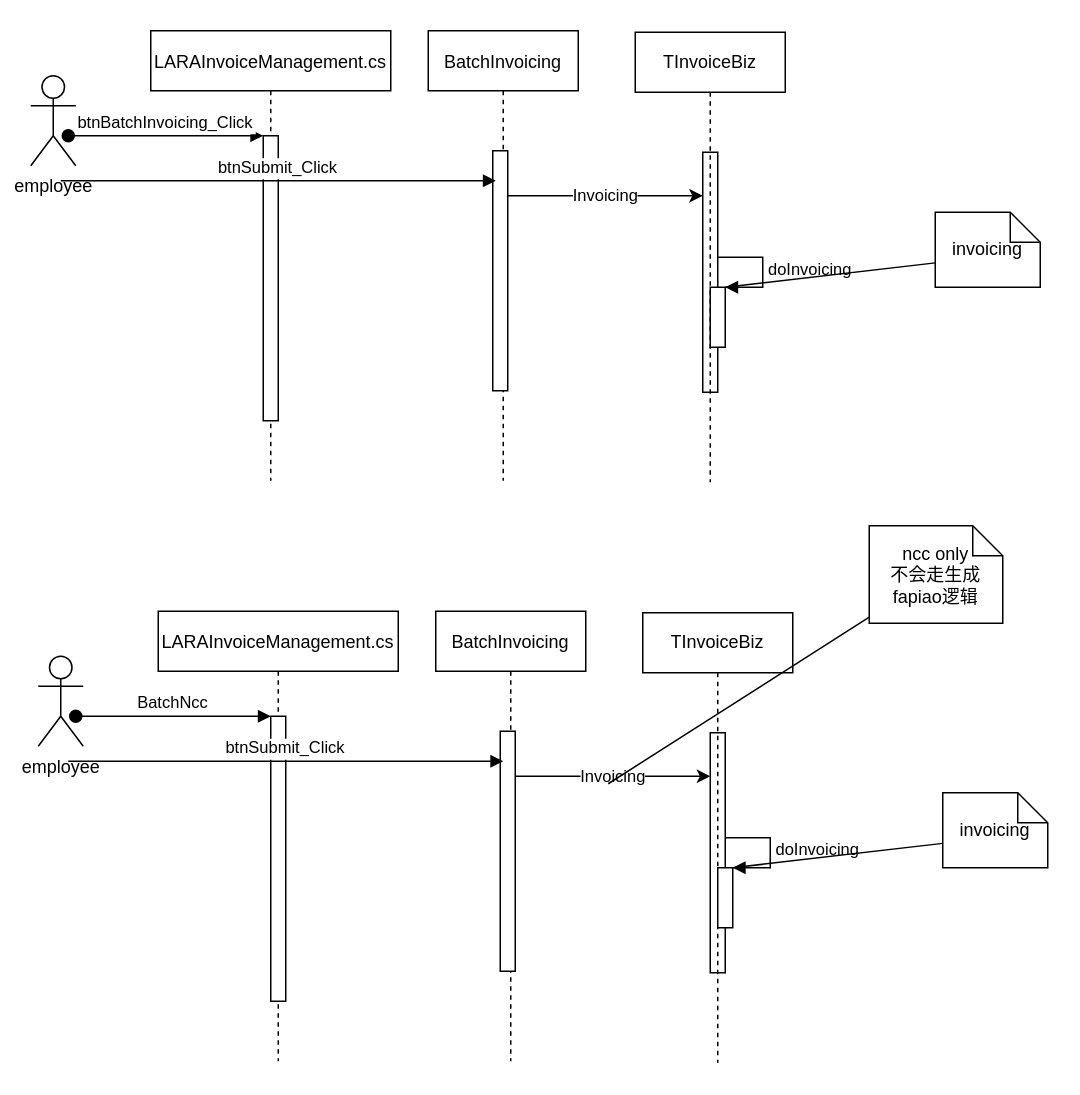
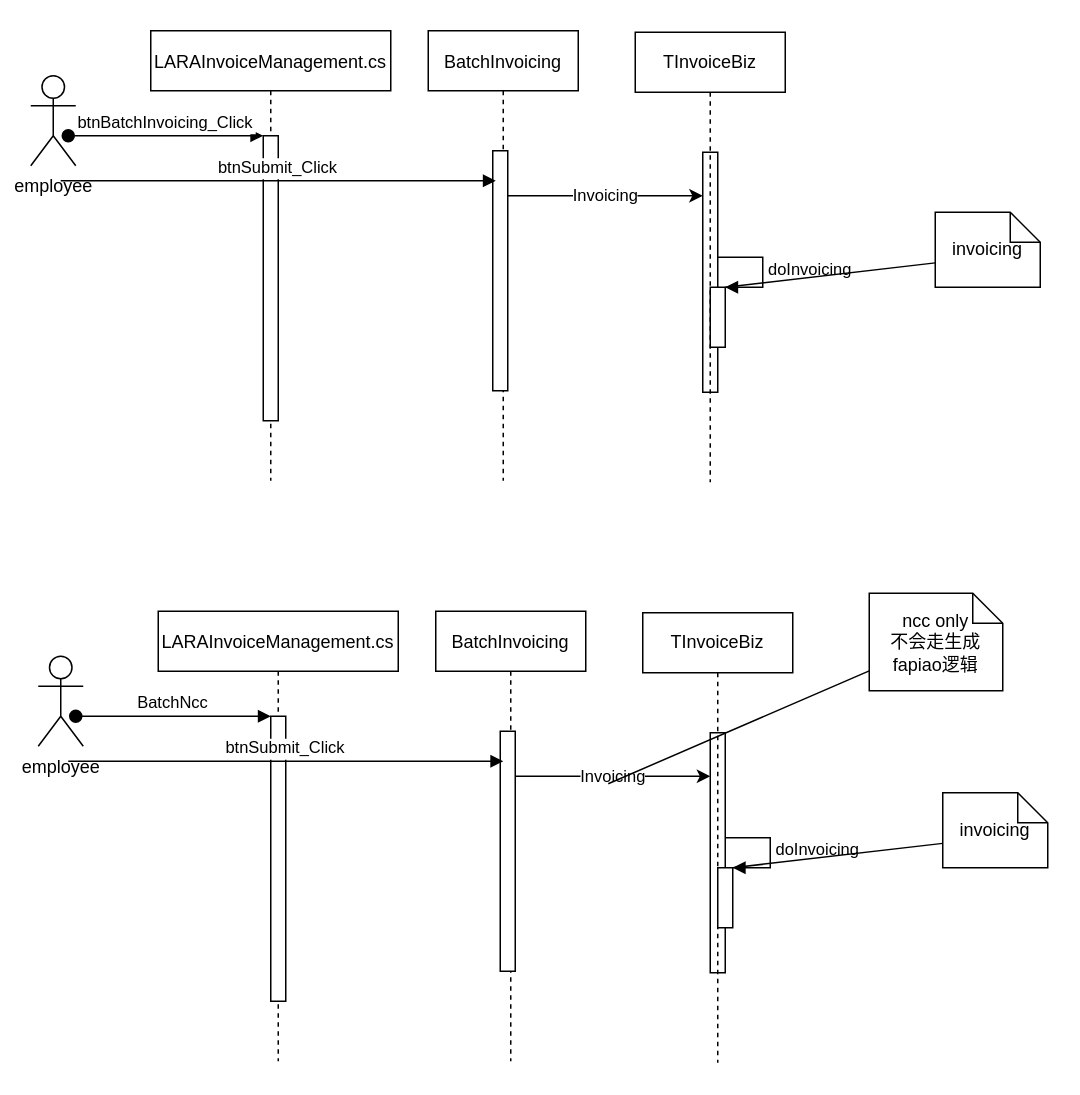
(936, 575) -> (936, 642)
